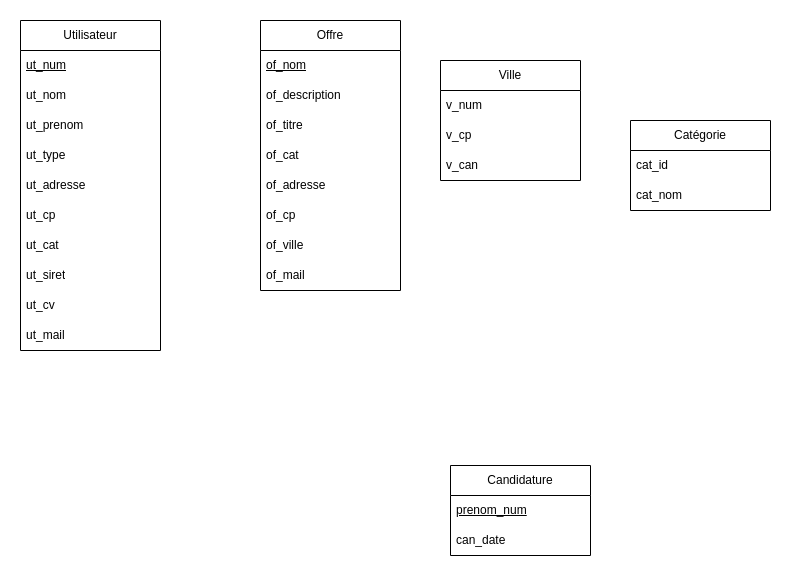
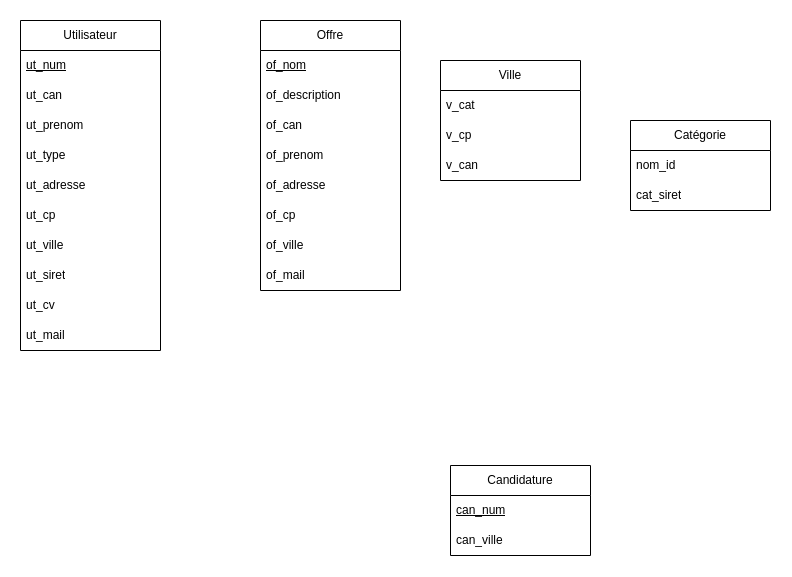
(47, 96) -> (47, 96)
(463, 106) -> (463, 106)
(292, 126) -> (287, 126)
(287, 156) -> (297, 156)
(655, 166) -> (655, 166)
(660, 196) -> (665, 196)
(47, 246) -> (49, 246)
(490, 511) -> (480, 511)
(483, 541) -> (482, 541)
